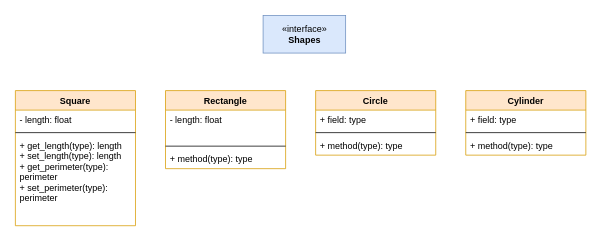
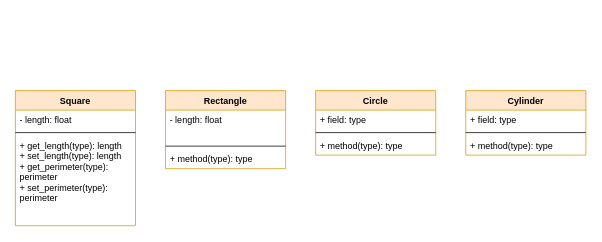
(304, 34) -> none
